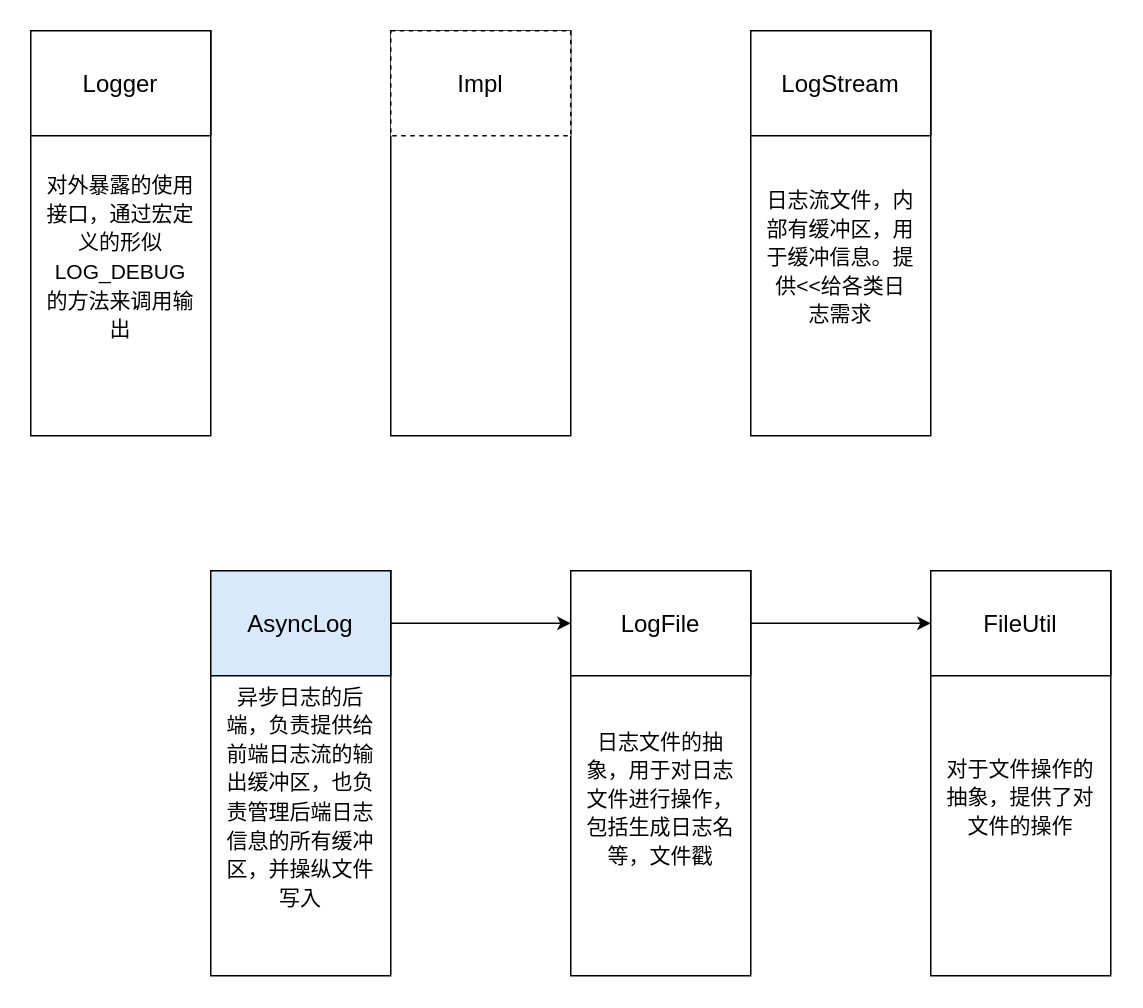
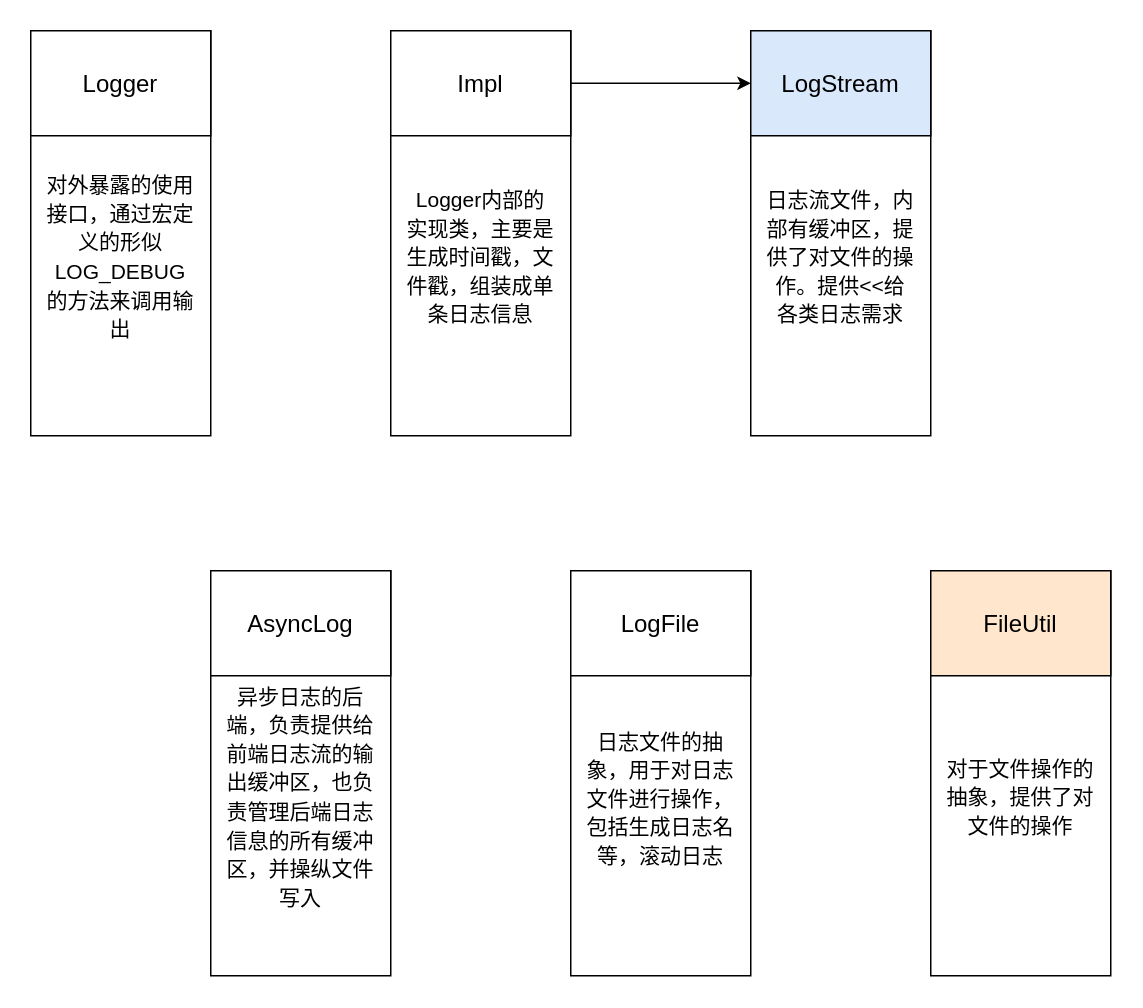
(481, 83) -> (481, 83)
none -> (656, 83)
(841, 83) -> (841, 83)
none -> (481, 256)
(841, 256) -> (841, 256)
(301, 623) -> (301, 623)
(476, 623) -> none
(836, 623) -> none
(1021, 623) -> (1021, 623)
(661, 797) -> (661, 797)
